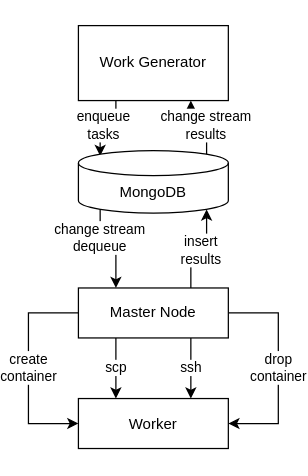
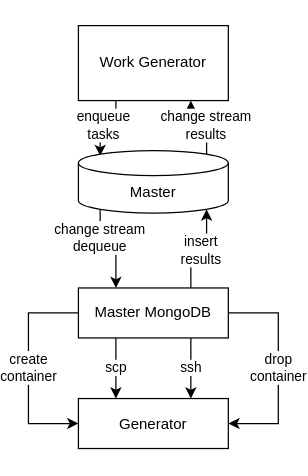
(153, 193) -> (153, 193)
(153, 313) -> (153, 313)
(153, 424) -> (153, 424)
